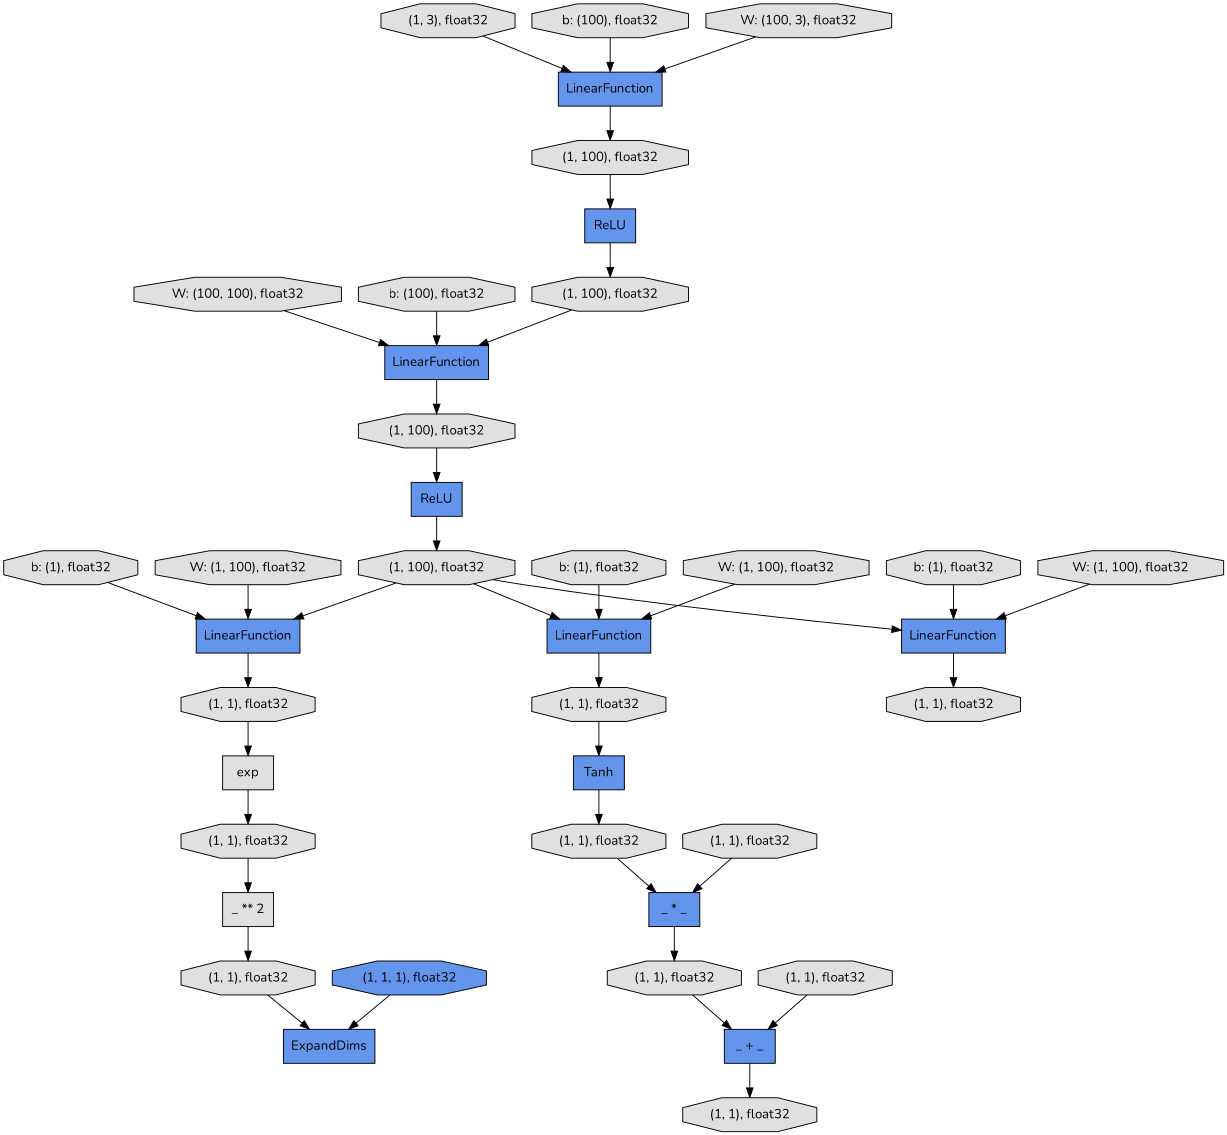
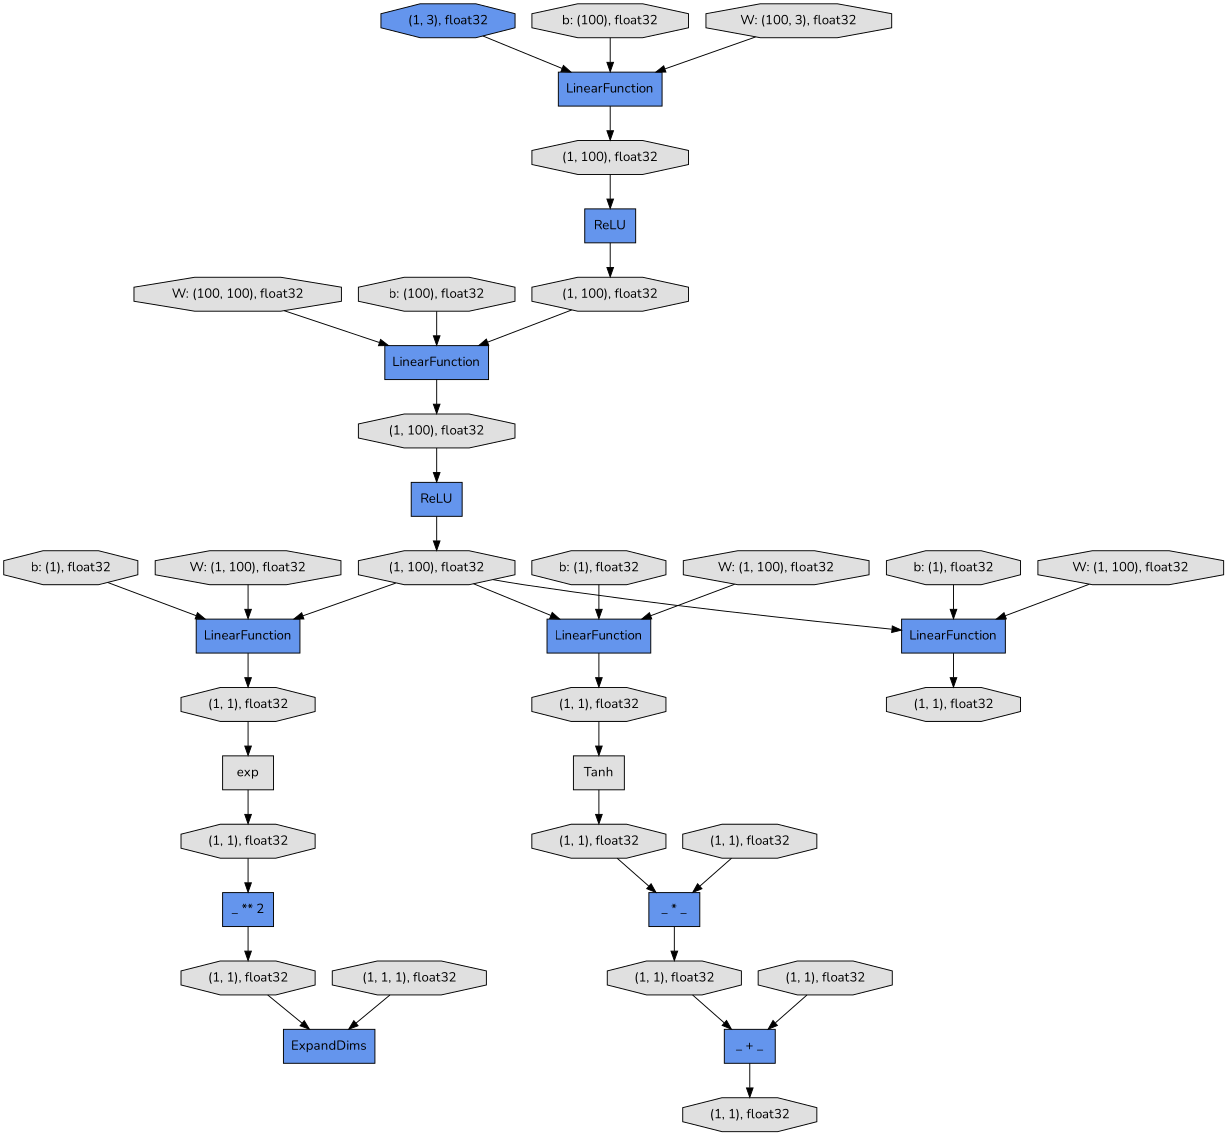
(448, 21) -> (448, 21)
(599, 773) -> (599, 773)
(248, 910) -> (248, 910)
(409, 978) -> (409, 978)
